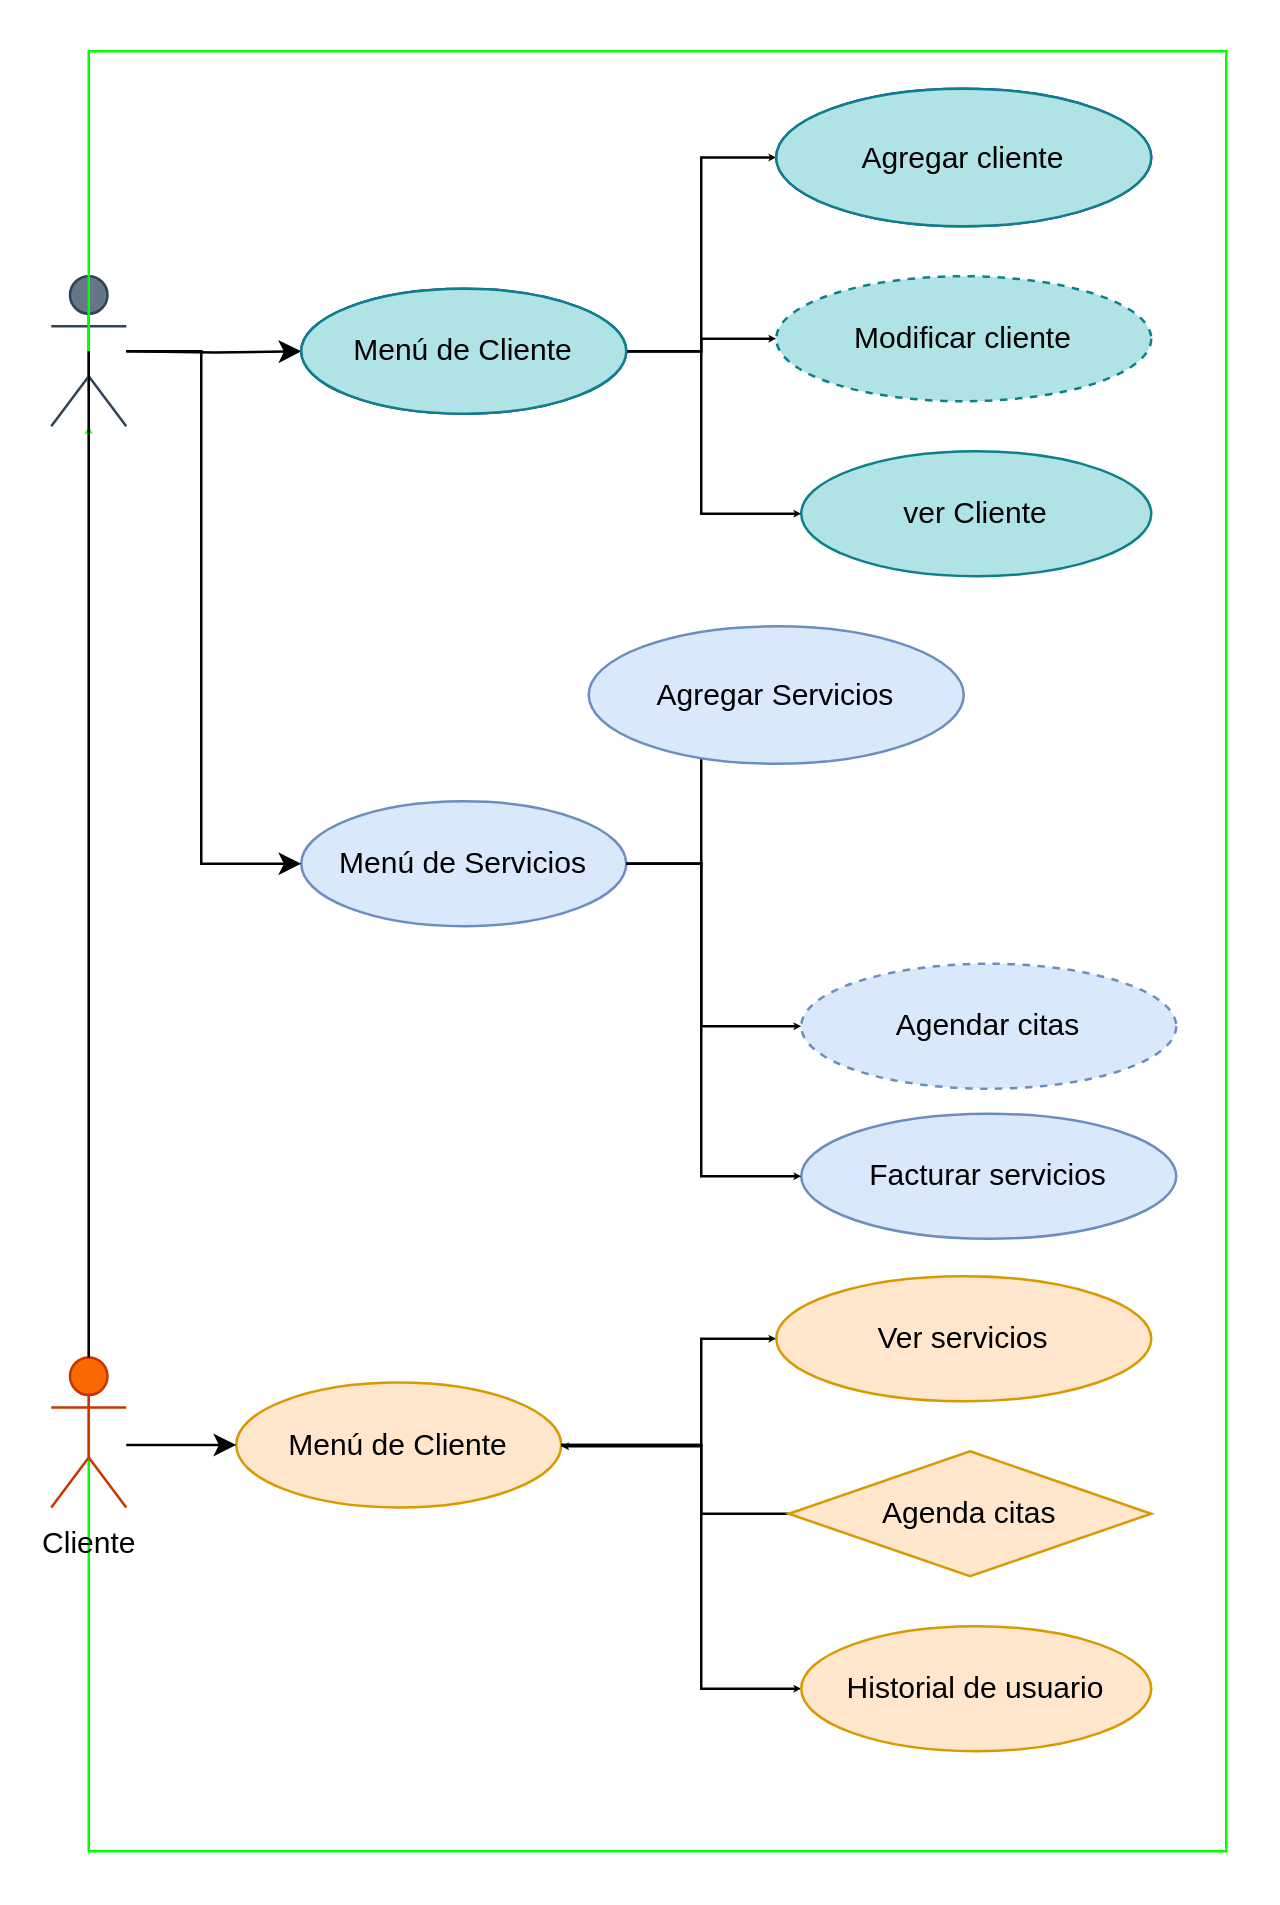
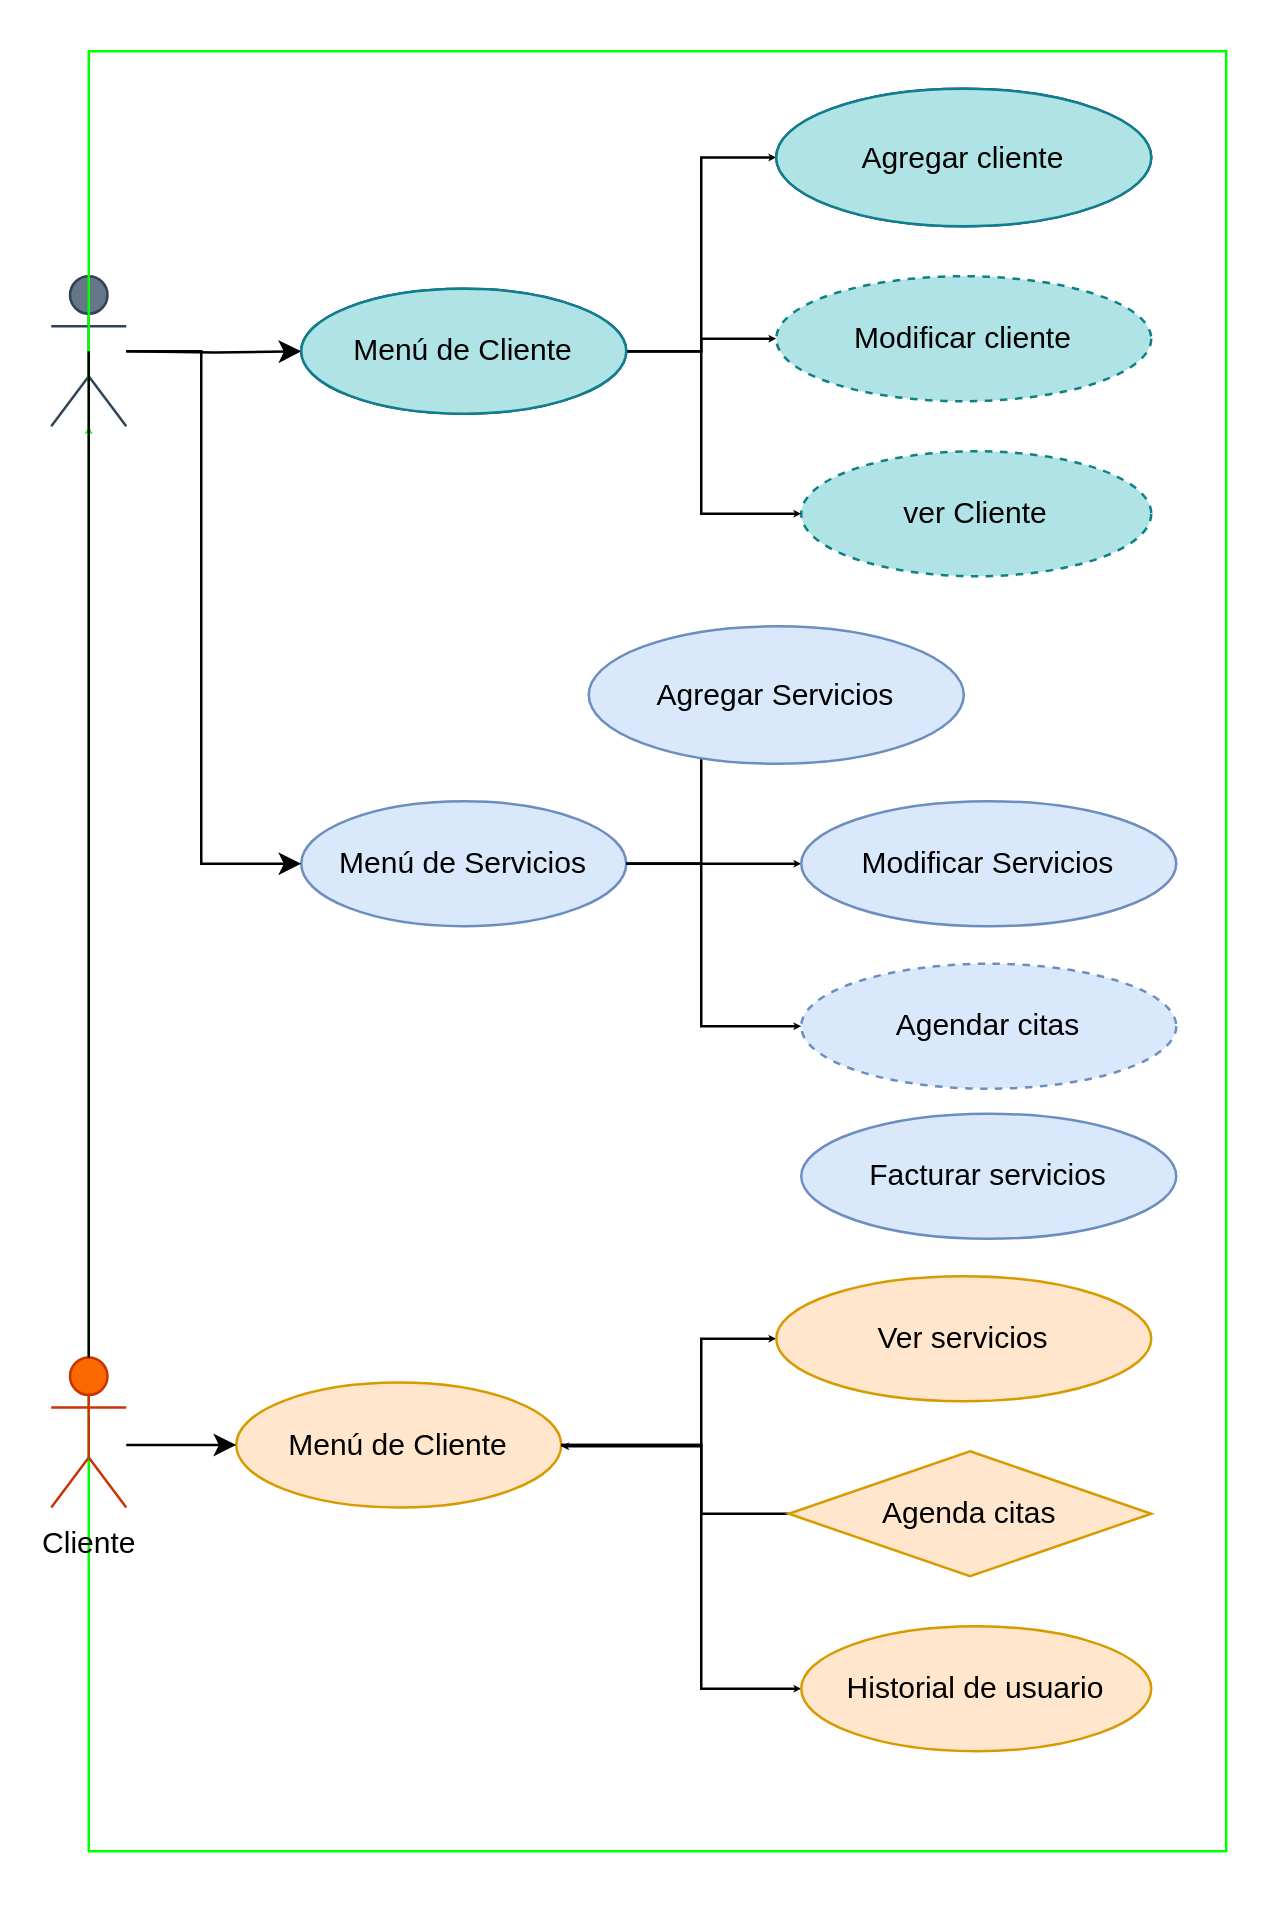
(976, 514) -> (976, 514)
none -> (751, 864)
none -> (989, 864)
(701, 1151) -> none
